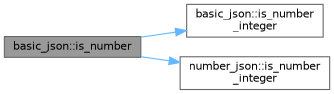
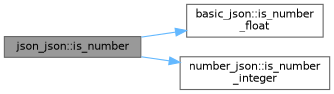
(255, 21) -> (255, 21)
(73, 47) -> (73, 47)
